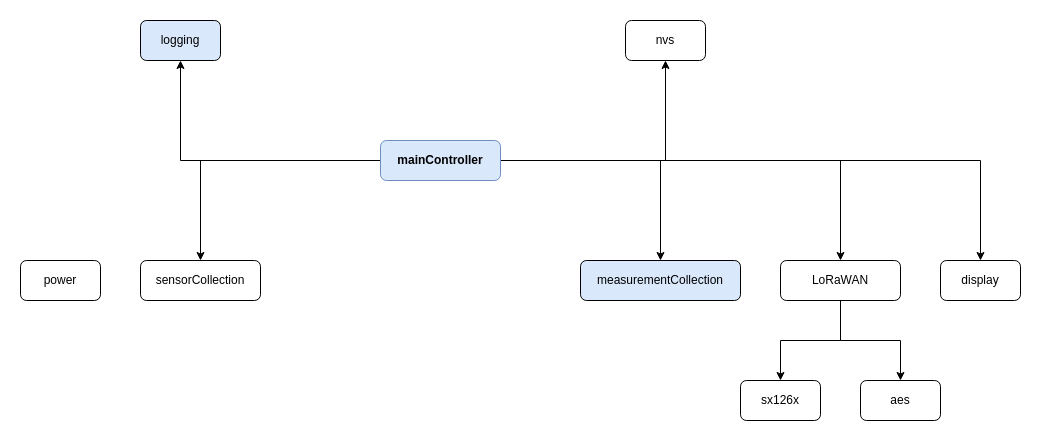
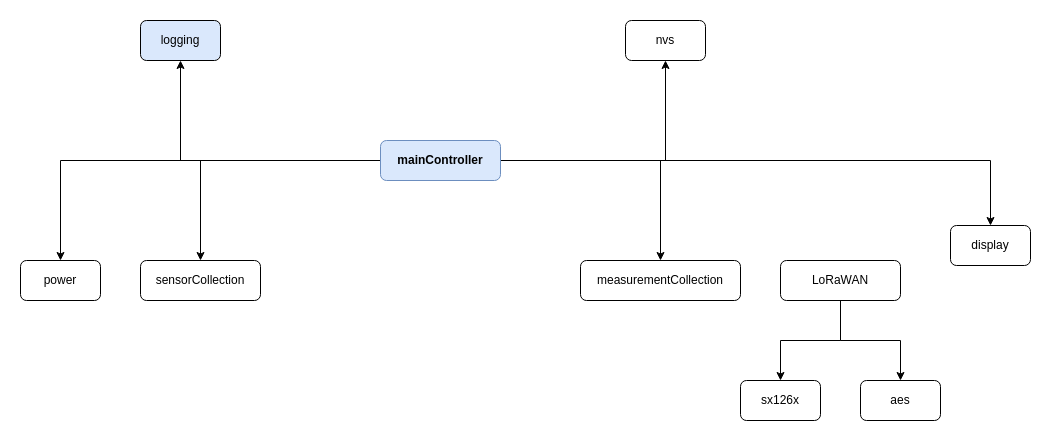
(841, 208) -> (74, 161)
(661, 281) -> (661, 281)
(981, 281) -> (991, 246)
